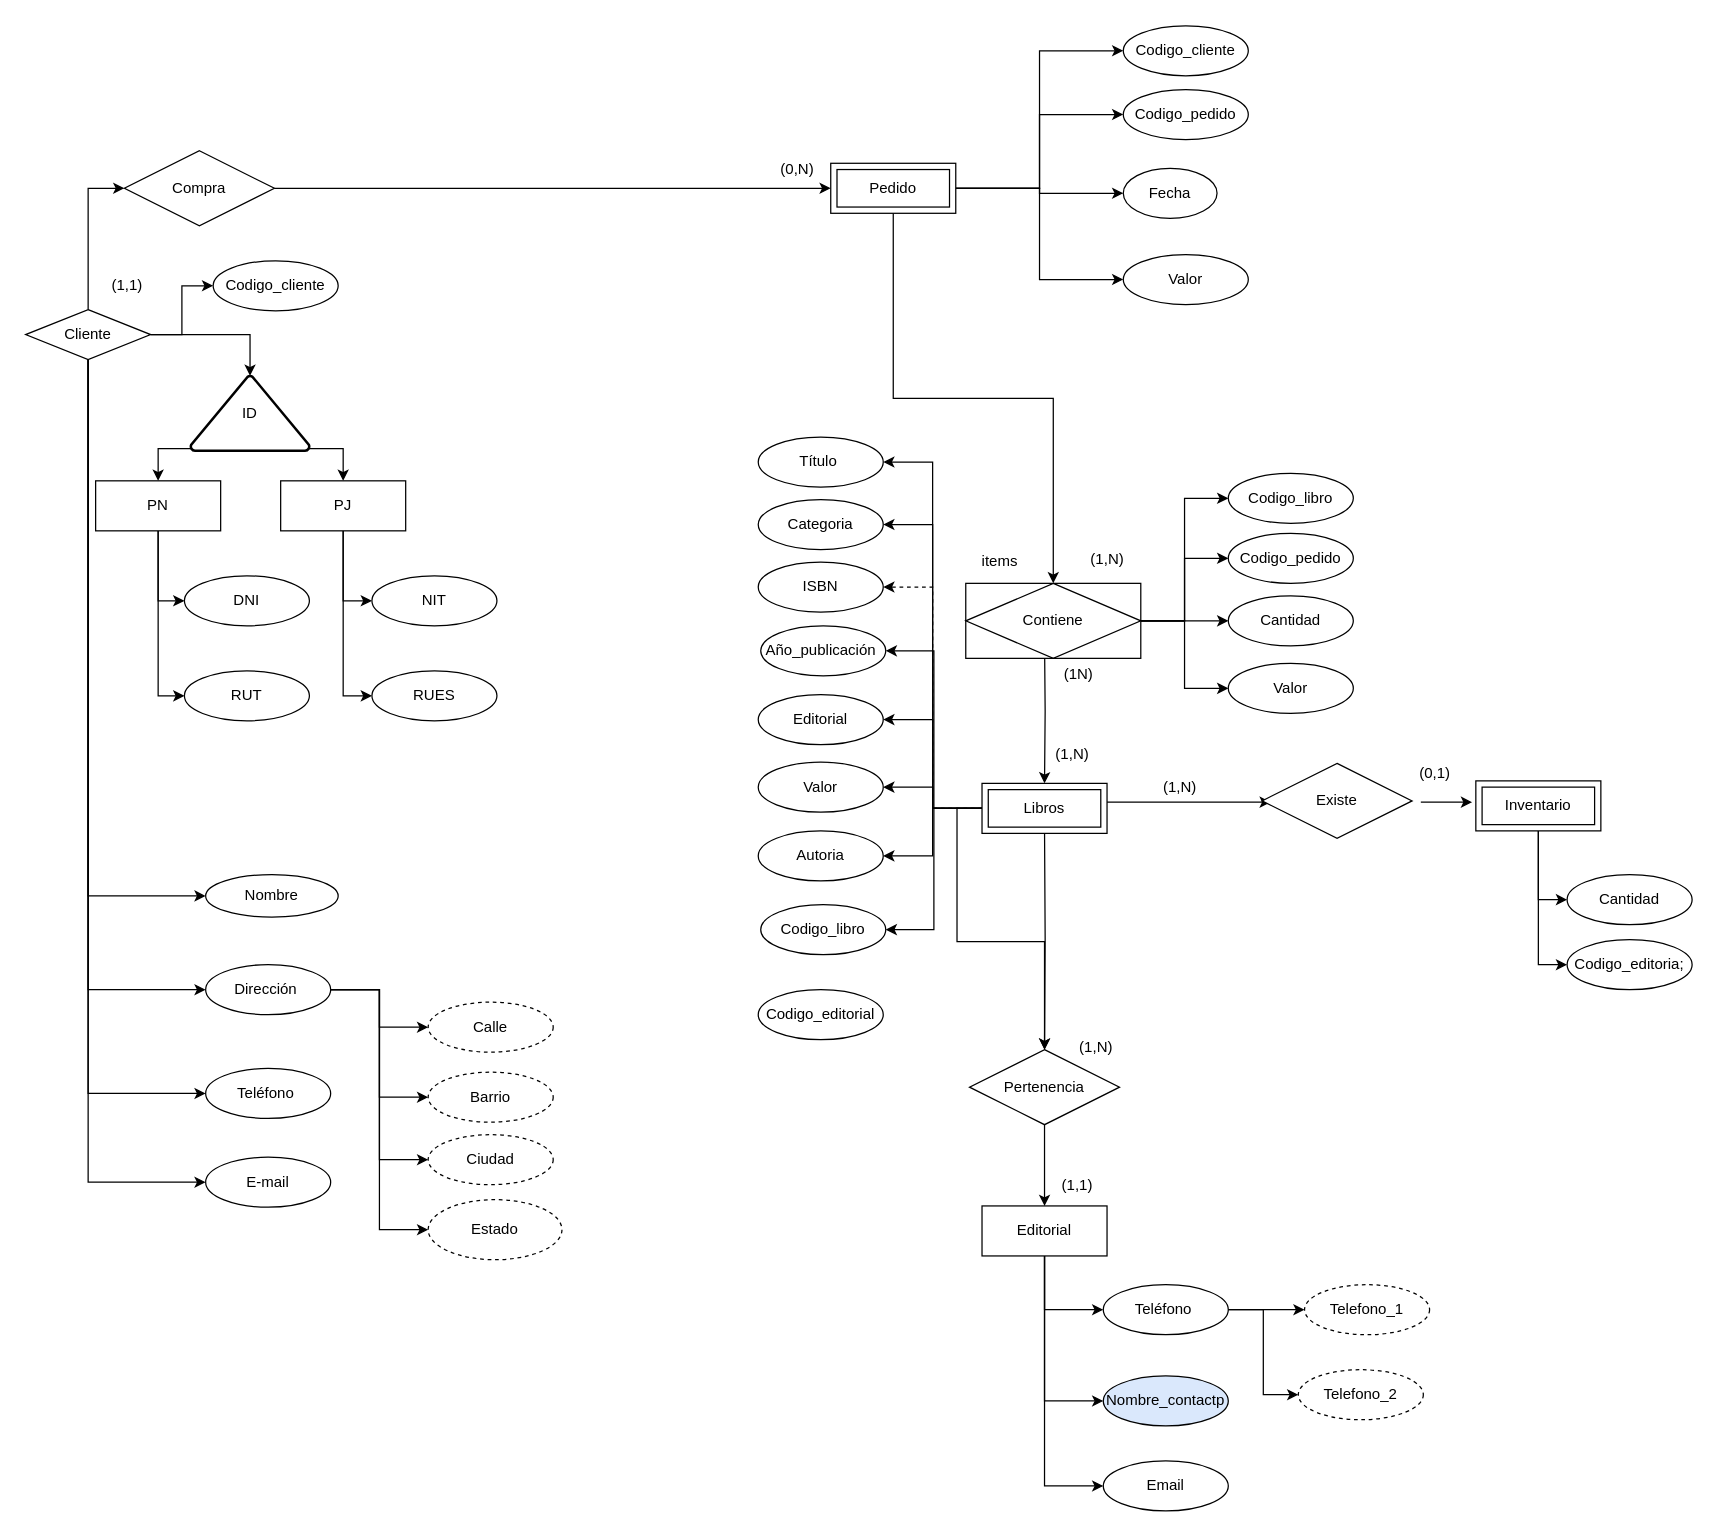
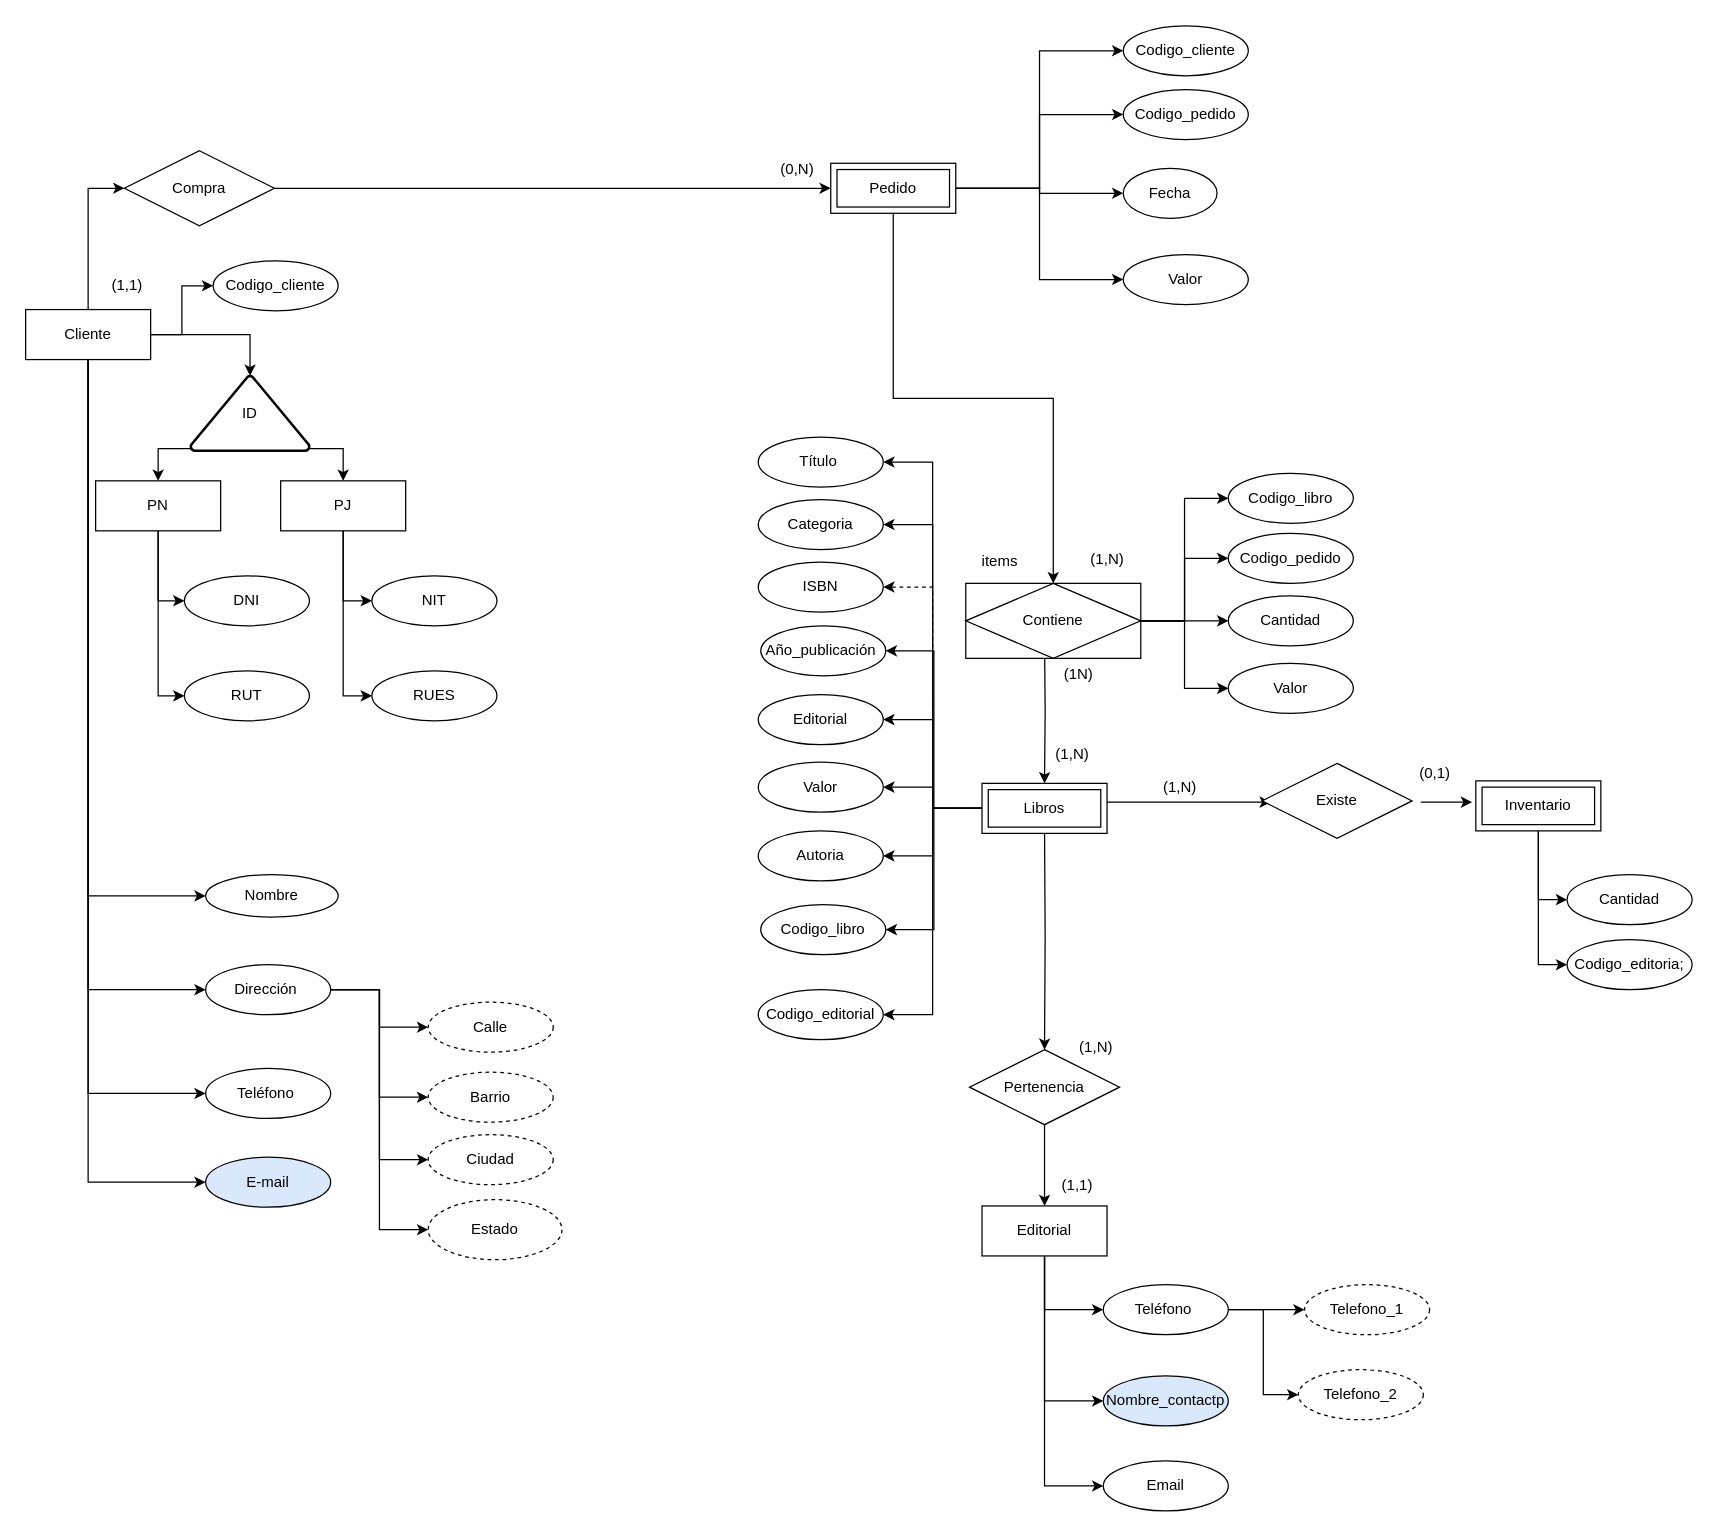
(88, 334) -> (88, 334)
(957, 918) -> (933, 993)
(268, 1182) -> (268, 1182)
